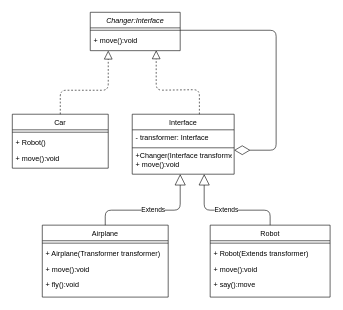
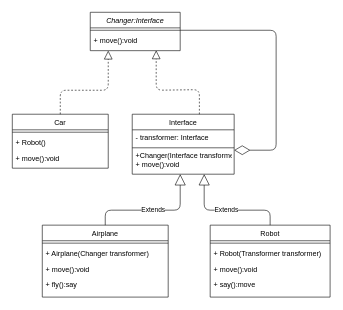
(112, 254) -> (104, 254)
(268, 254) -> (276, 254)
(66, 285) -> (65, 285)
